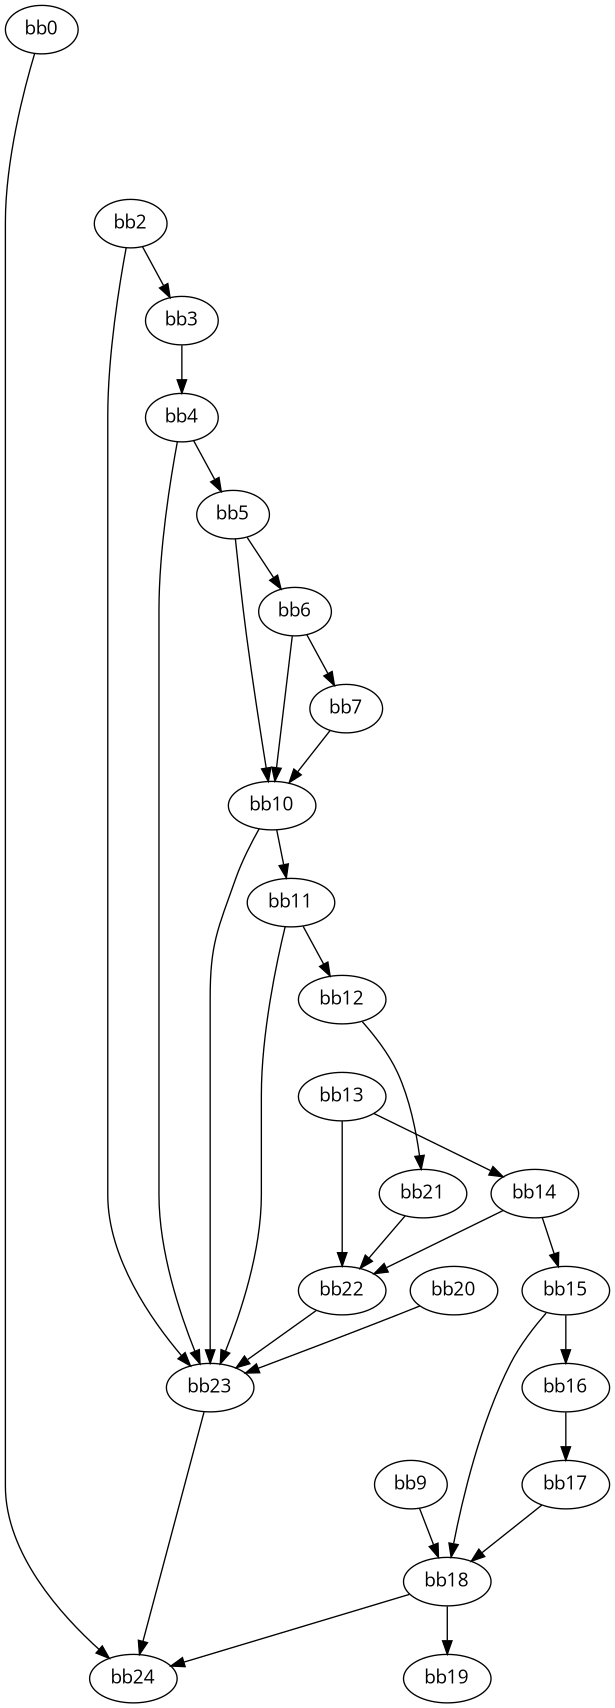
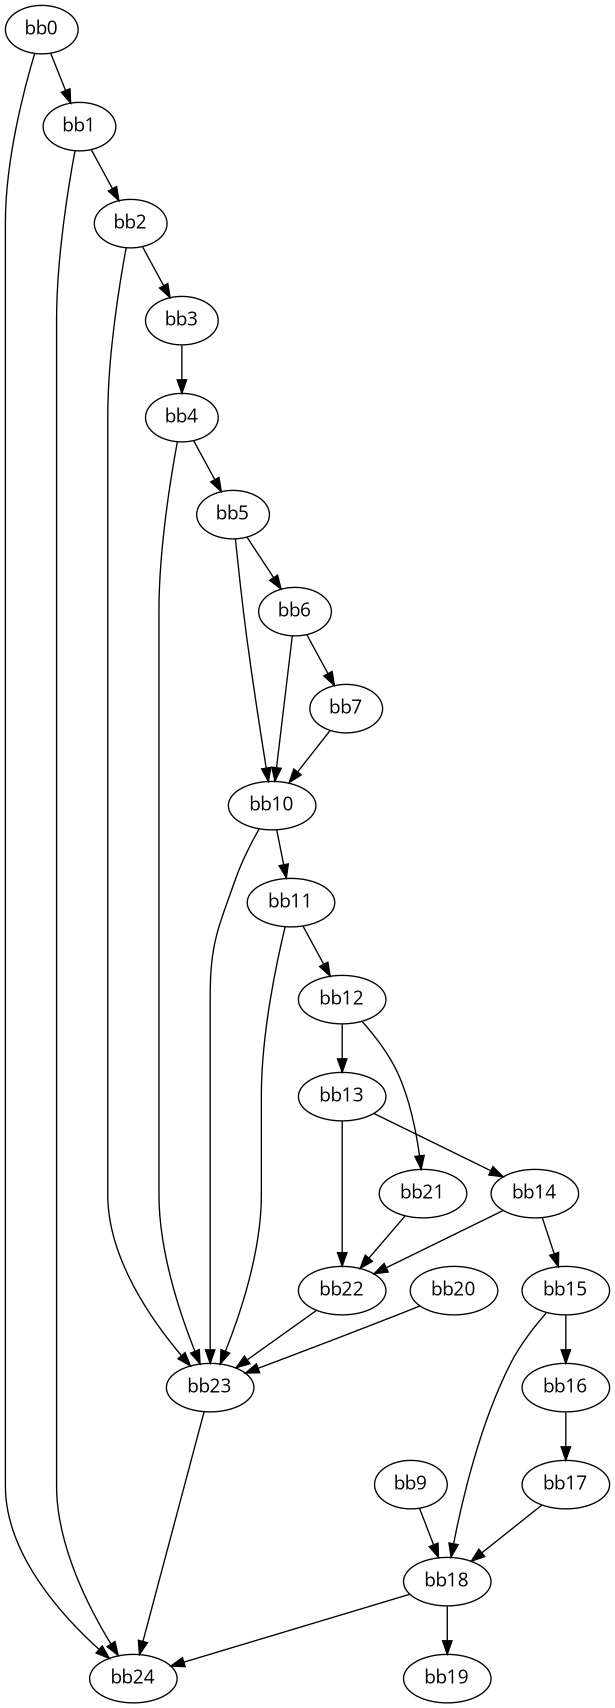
none -> (79, 127)
none -> (342, 1042)
